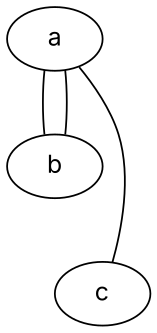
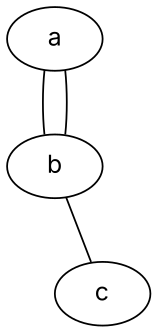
(123, 159) -> (79, 230)
